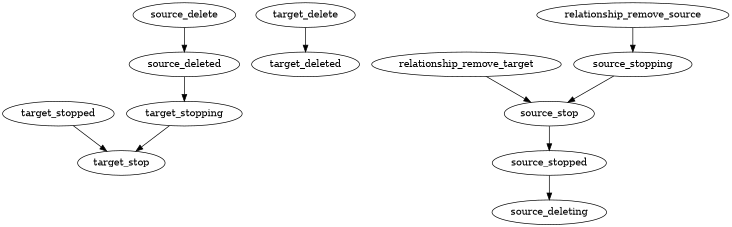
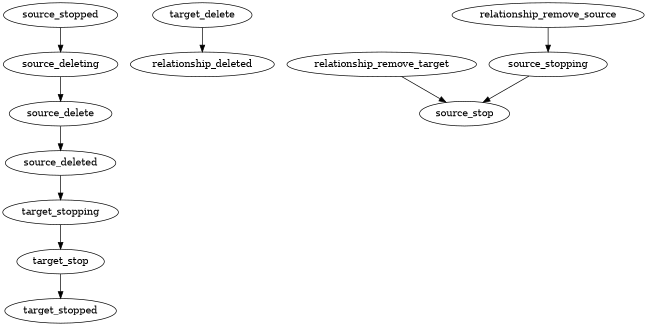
(306, 64) -> (202, 64)
none -> (61, 86)
(549, 135) -> none
(87, 136) -> (61, 283)
